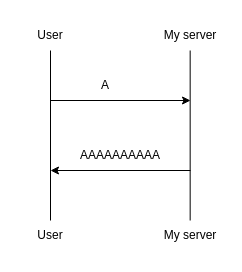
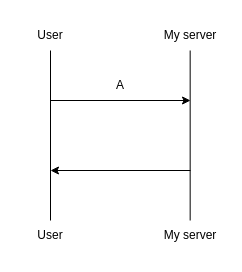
(106, 86) -> (121, 86)
(121, 156) -> none
